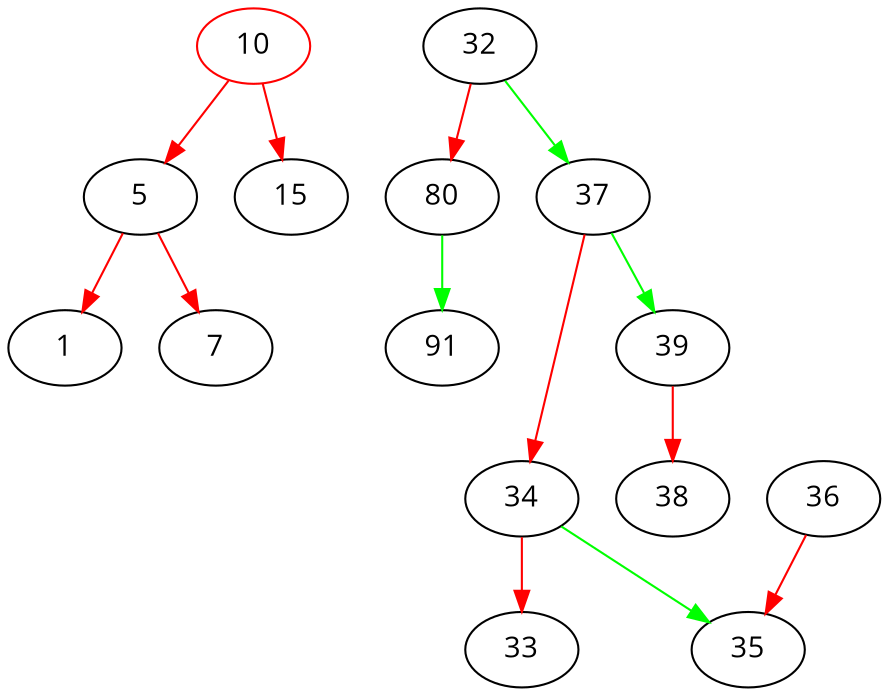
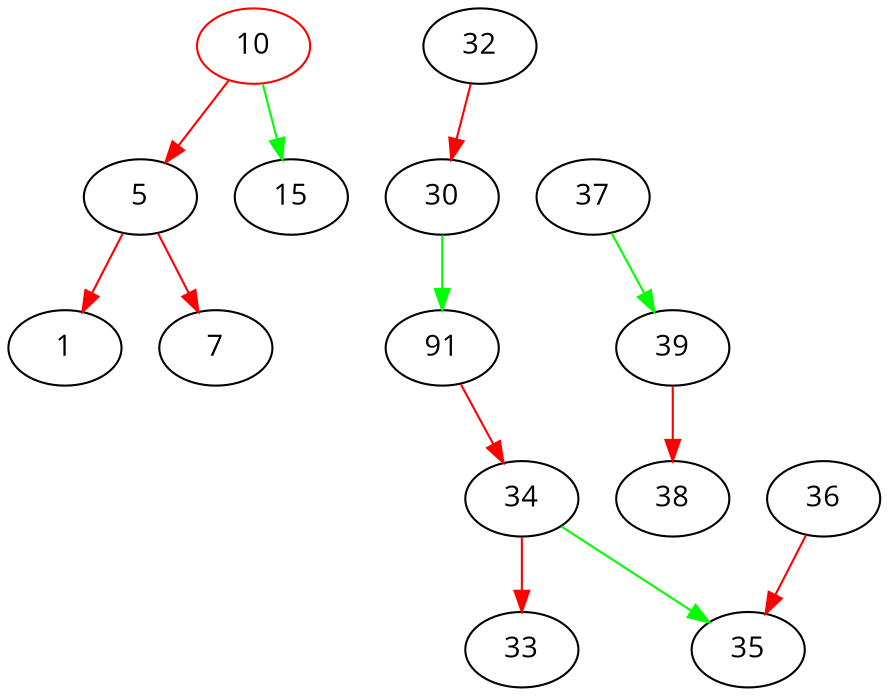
(270, 111) -> (270, 111)
(530, 113) -> none
(442, 197) -> (442, 197)
(560, 338) -> (477, 414)
